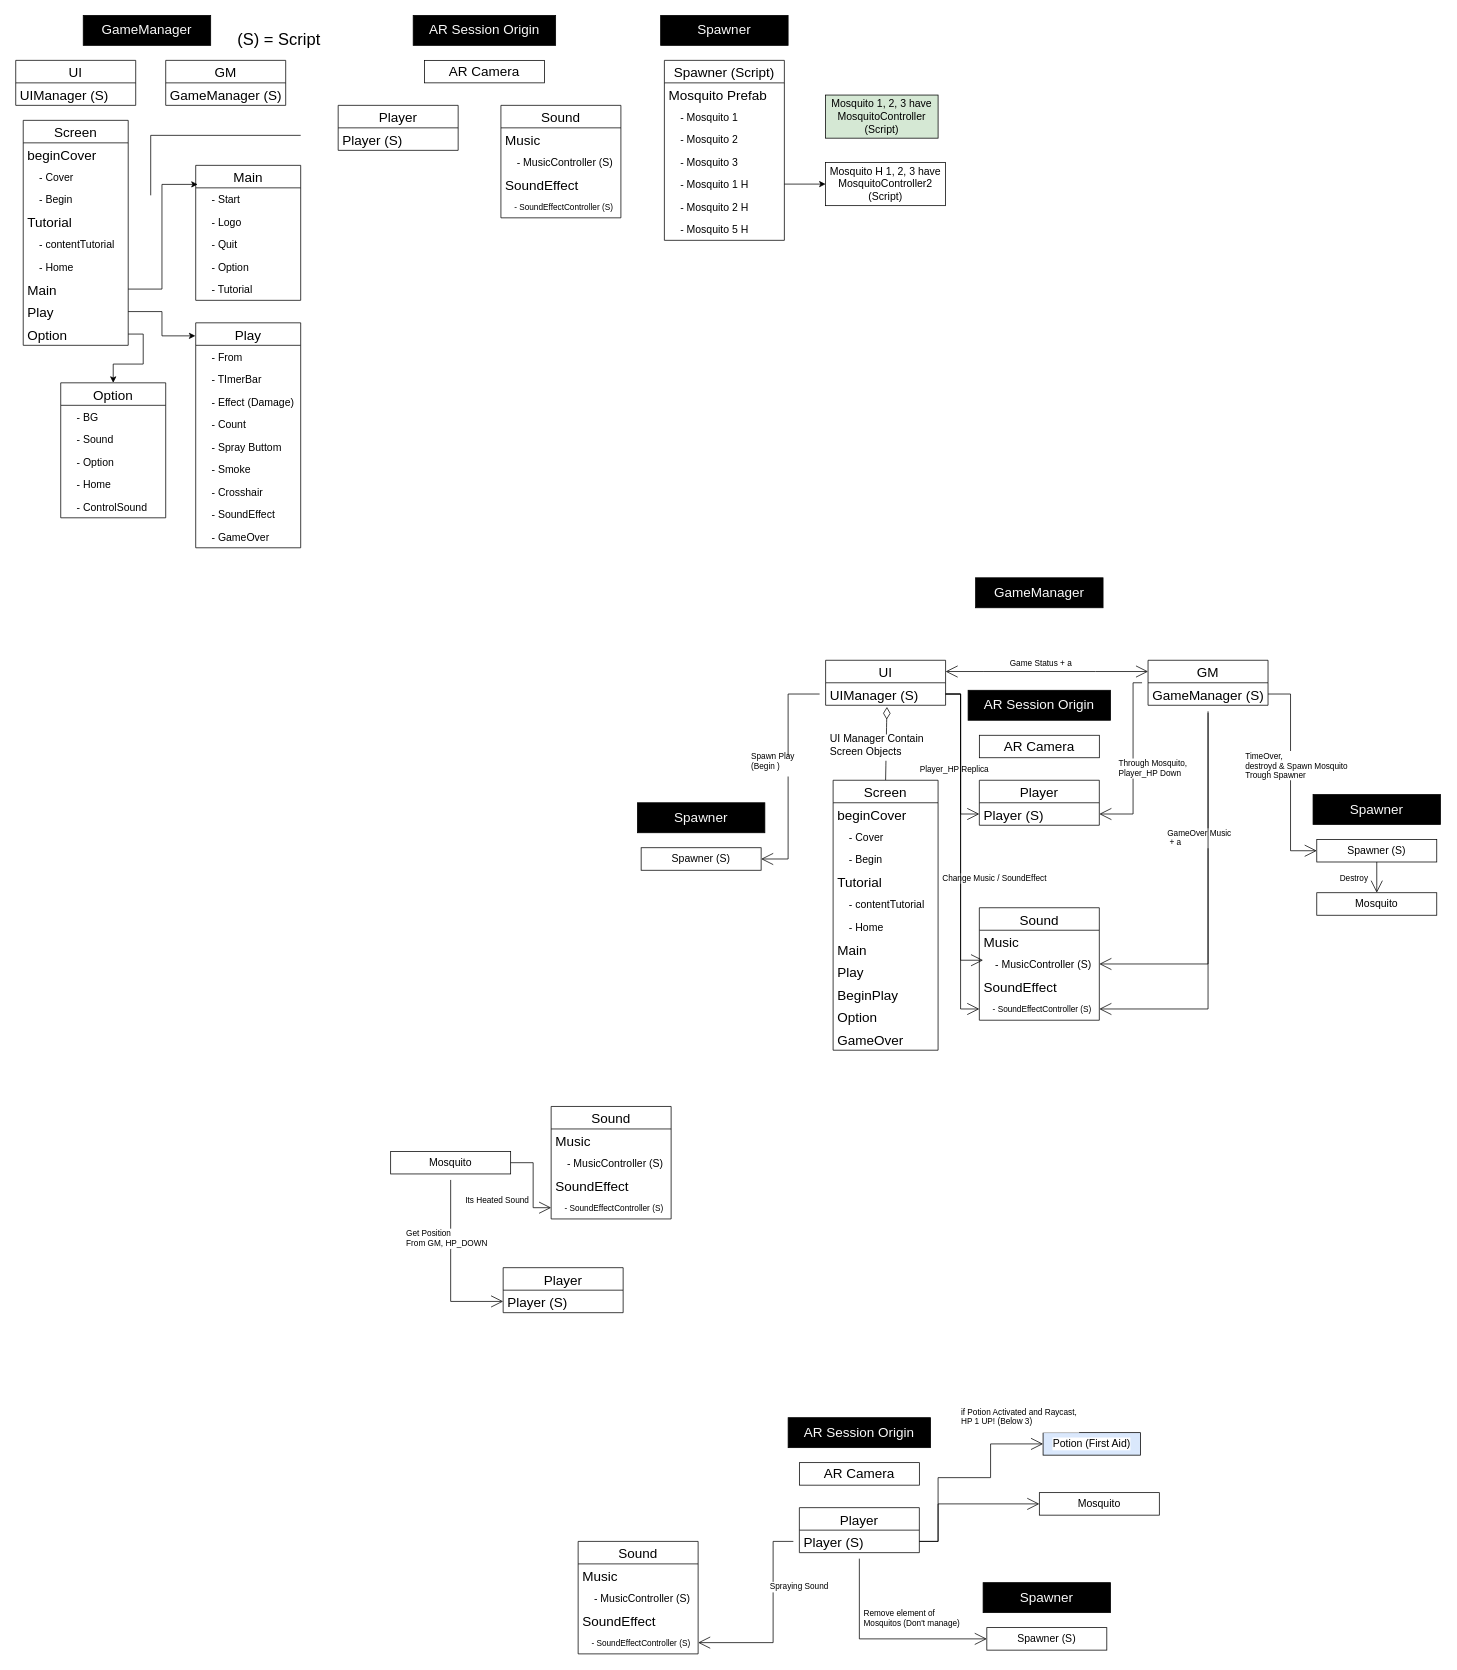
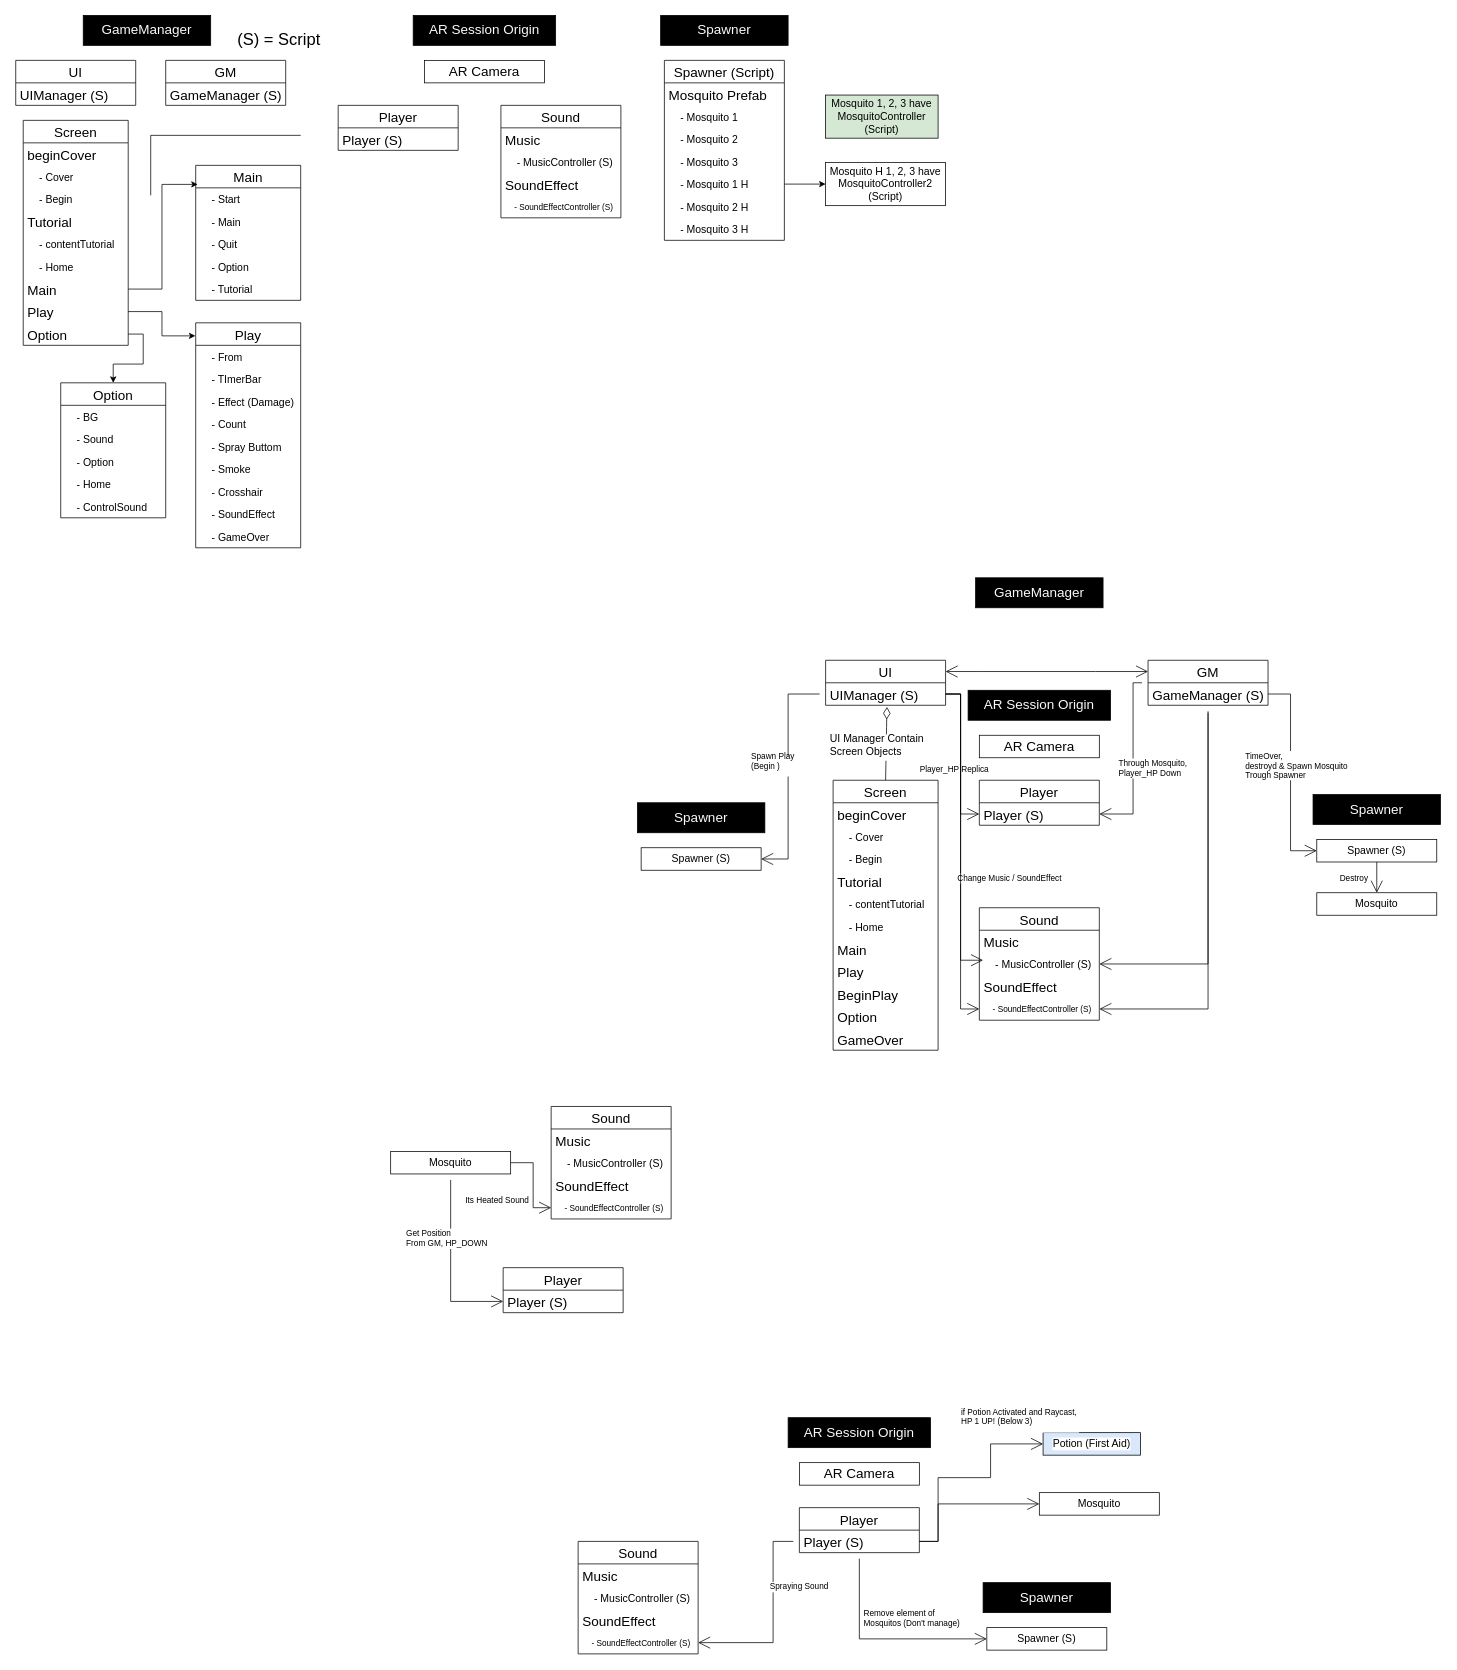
(216, 222) -> (214, 222)
(704, 230) -> (704, 230)
(1047, 663) -> none
(1204, 838) -> none
(1002, 878) -> (1017, 878)
